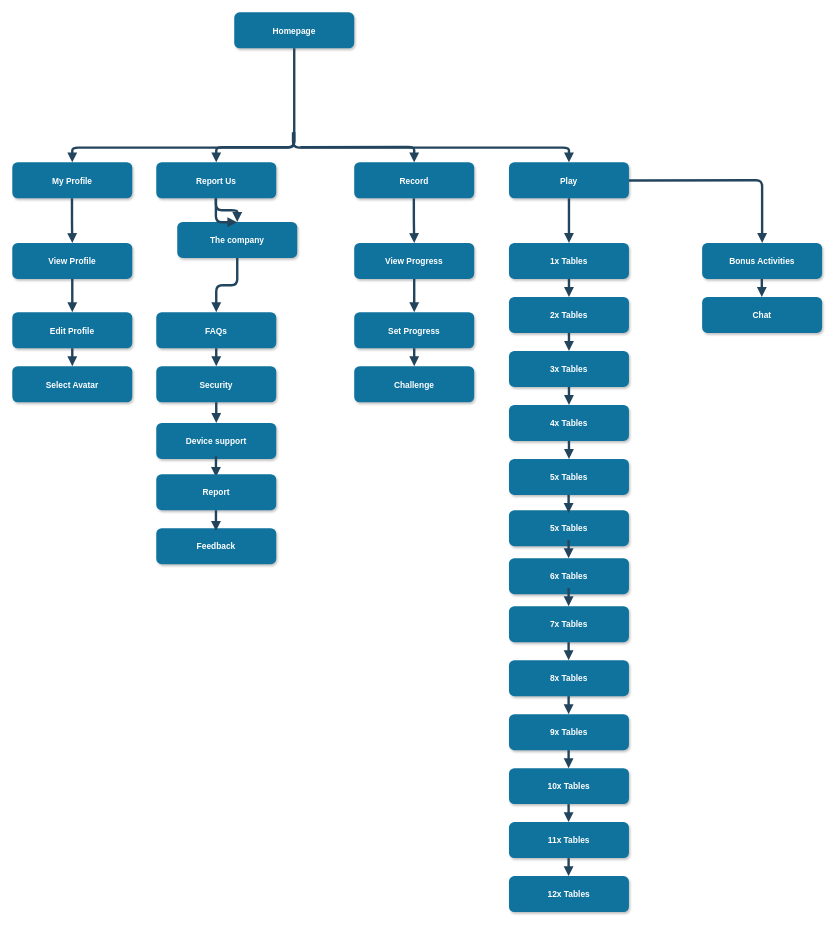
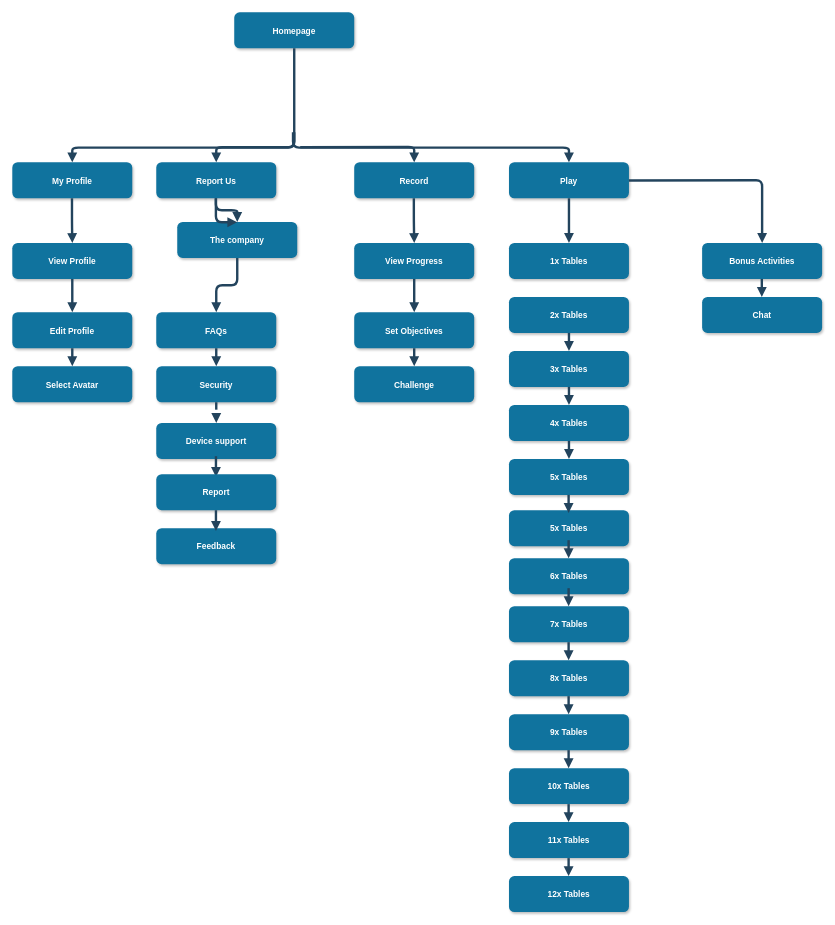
(569, 286) -> none
(414, 331) -> (414, 331)
(216, 412) -> (216, 412)
